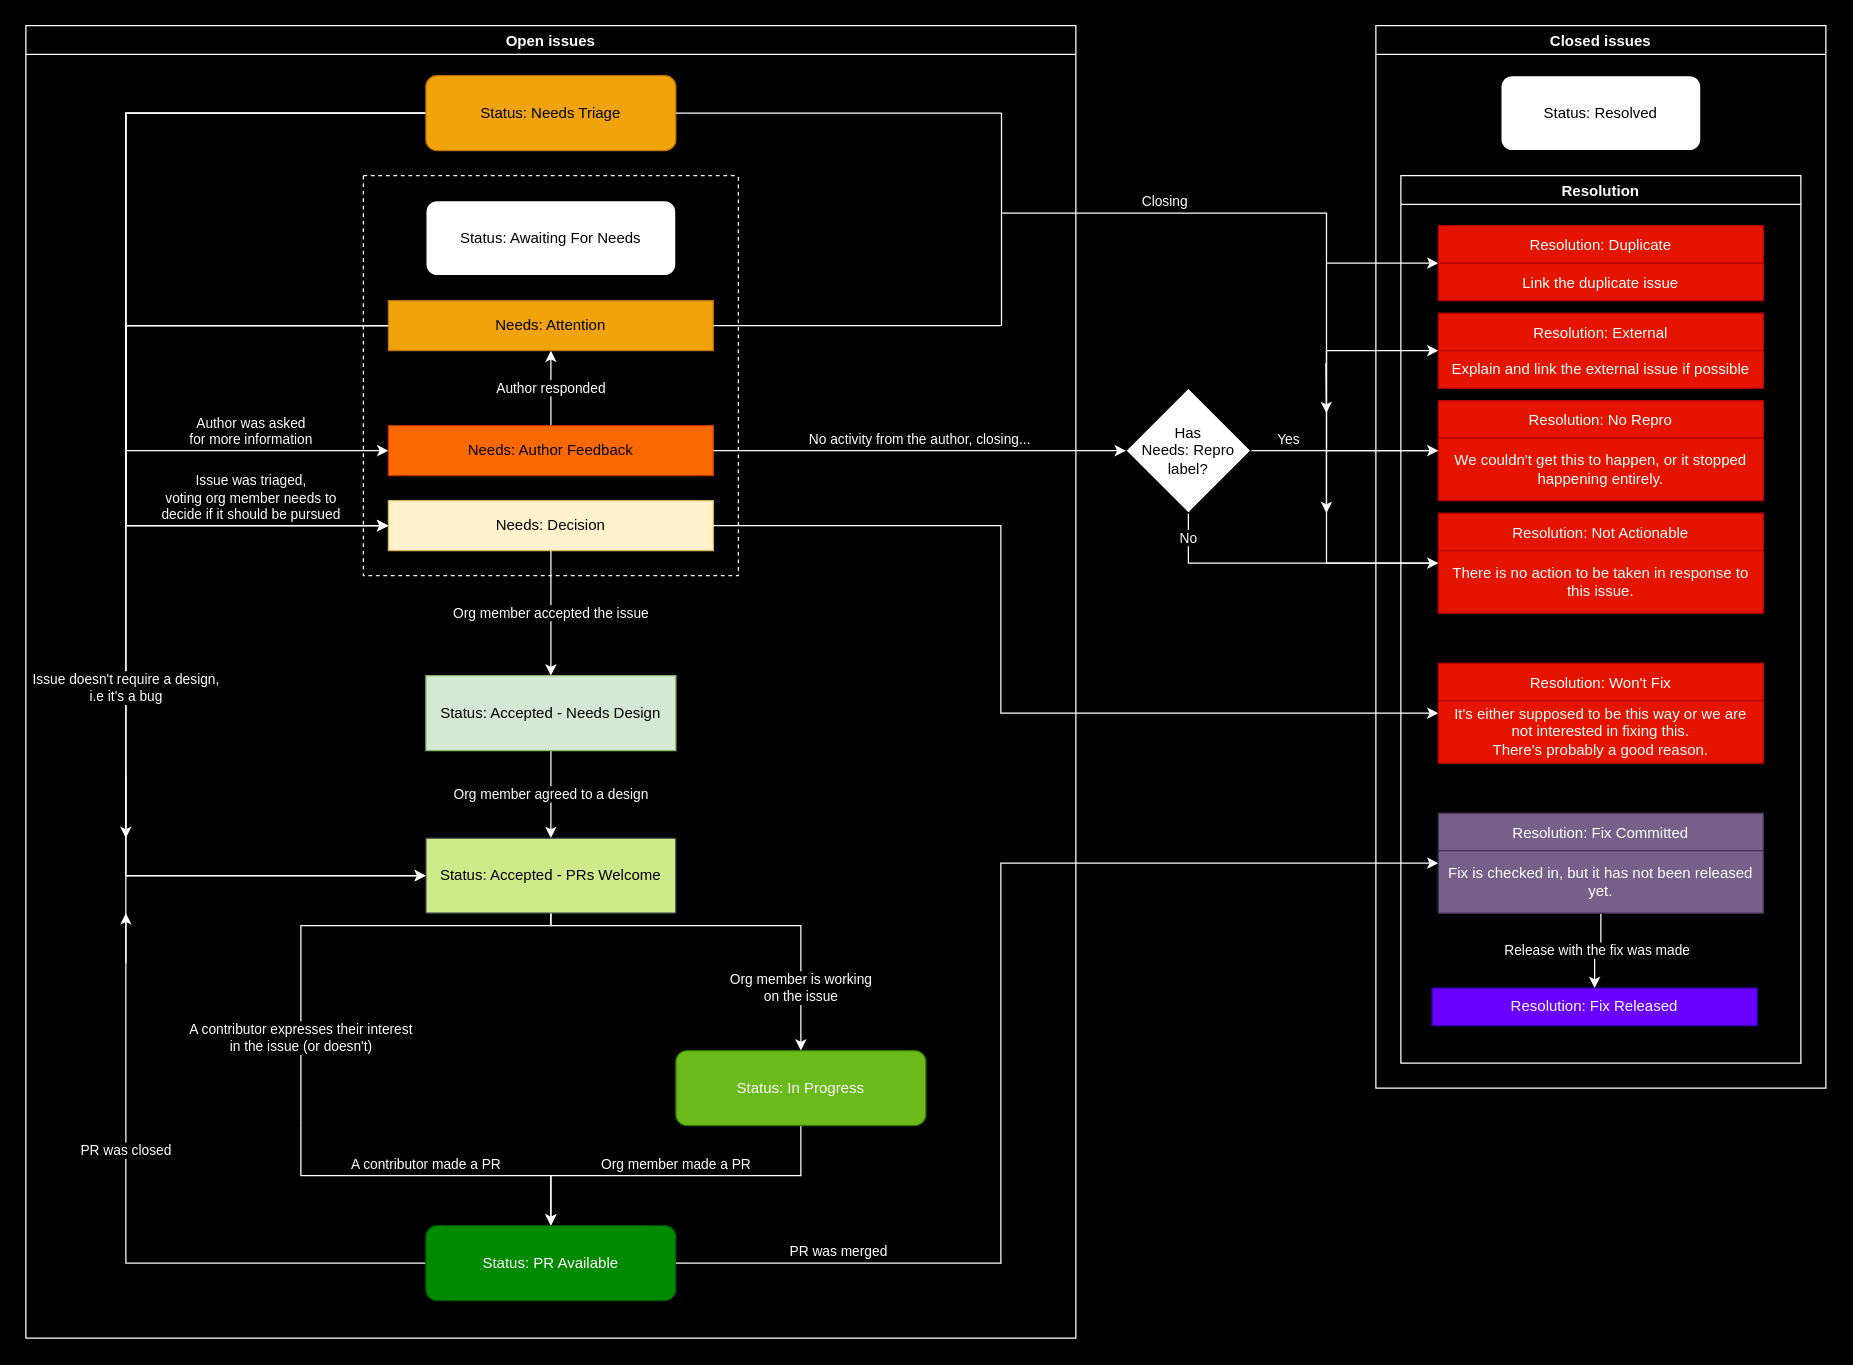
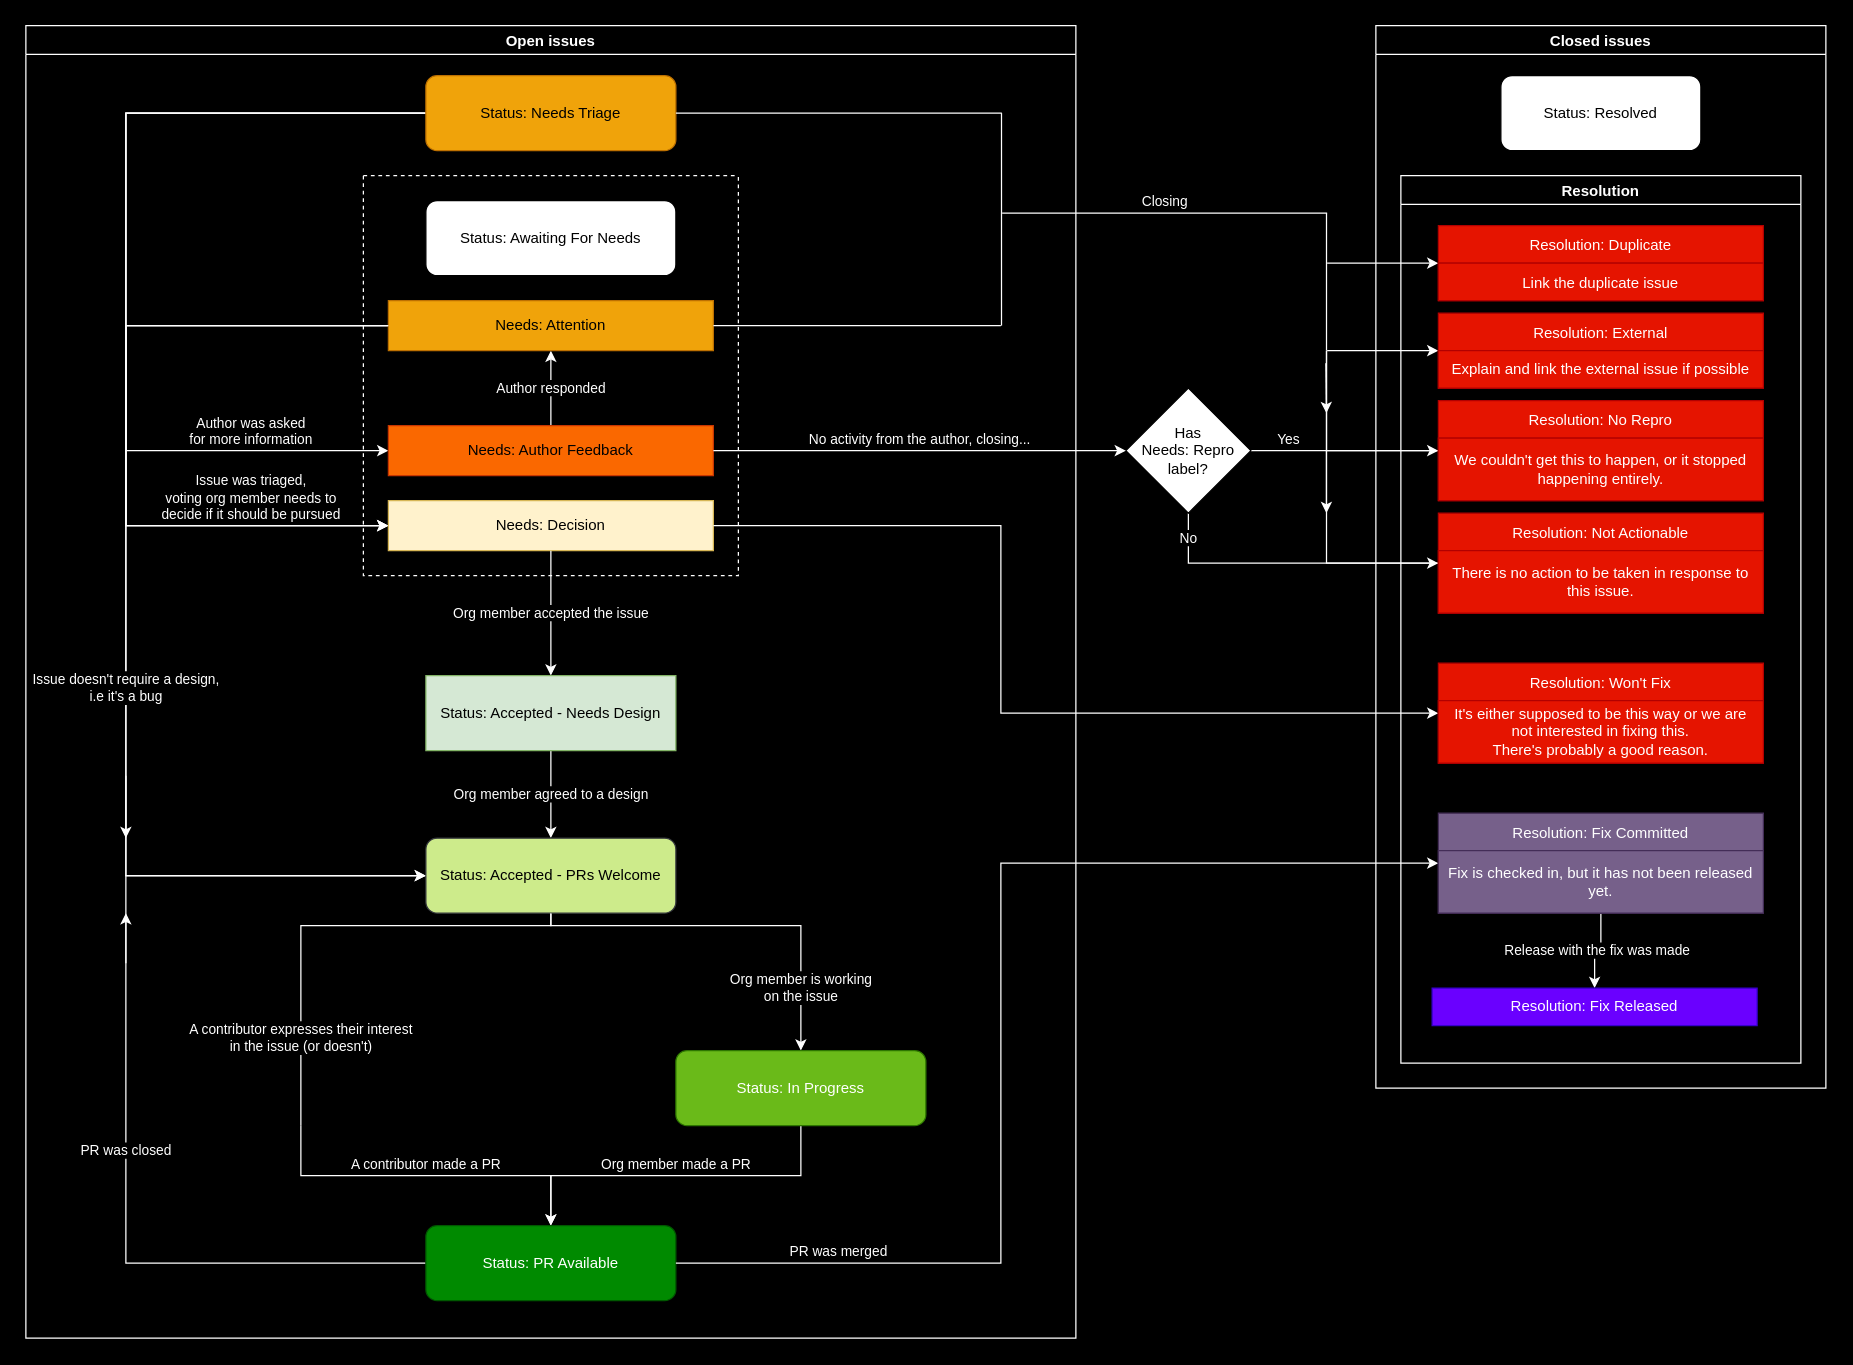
(551, 876) -> (551, 876)
